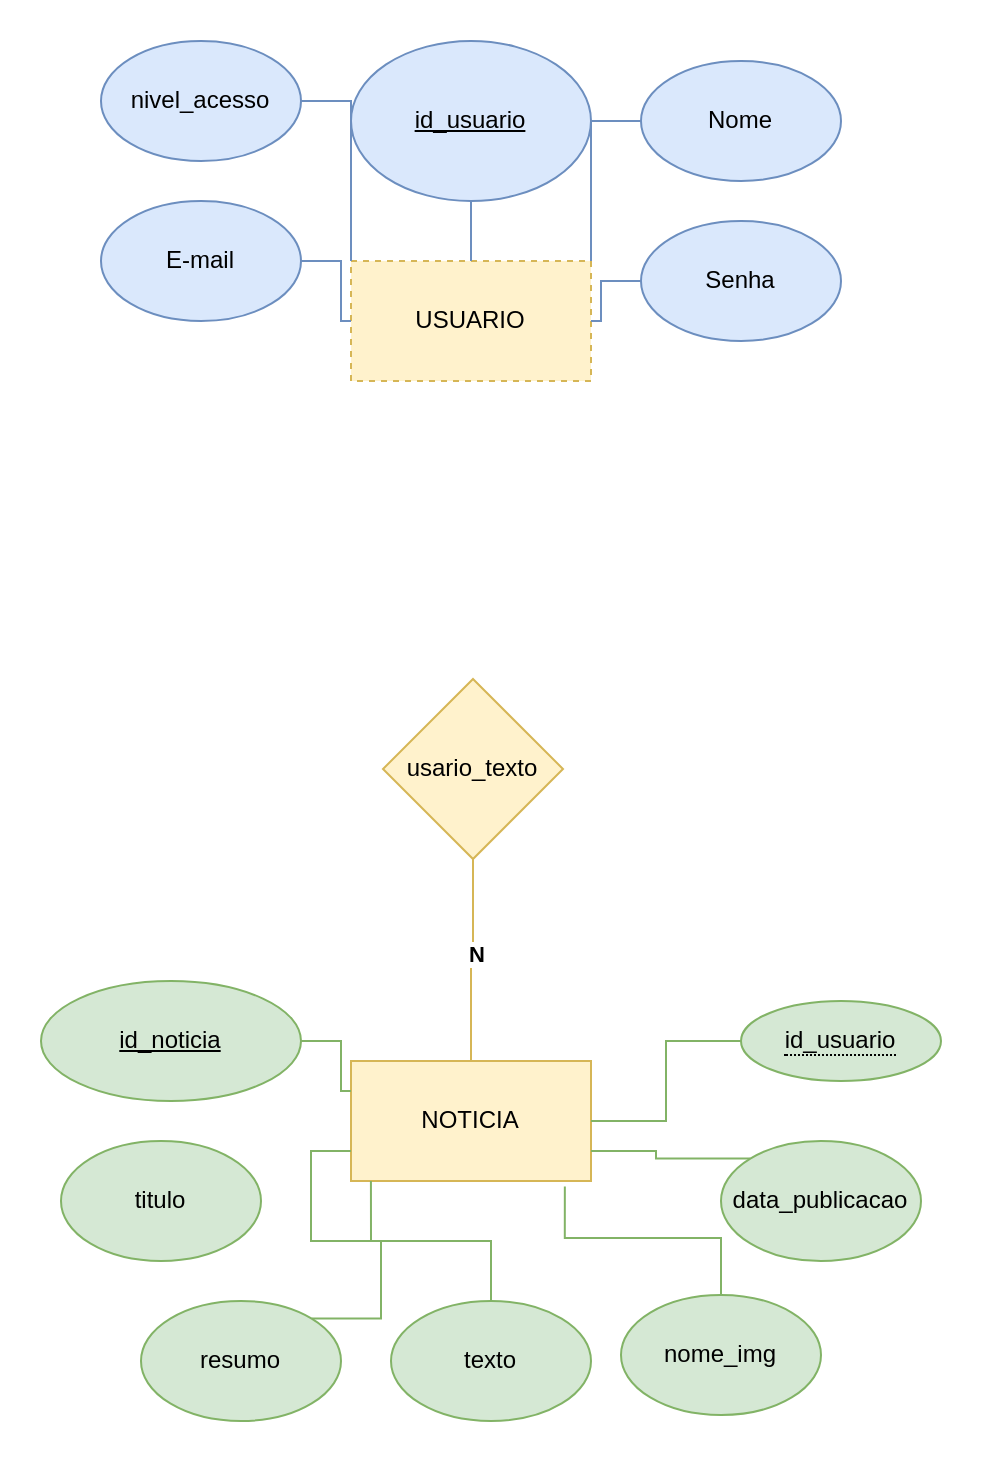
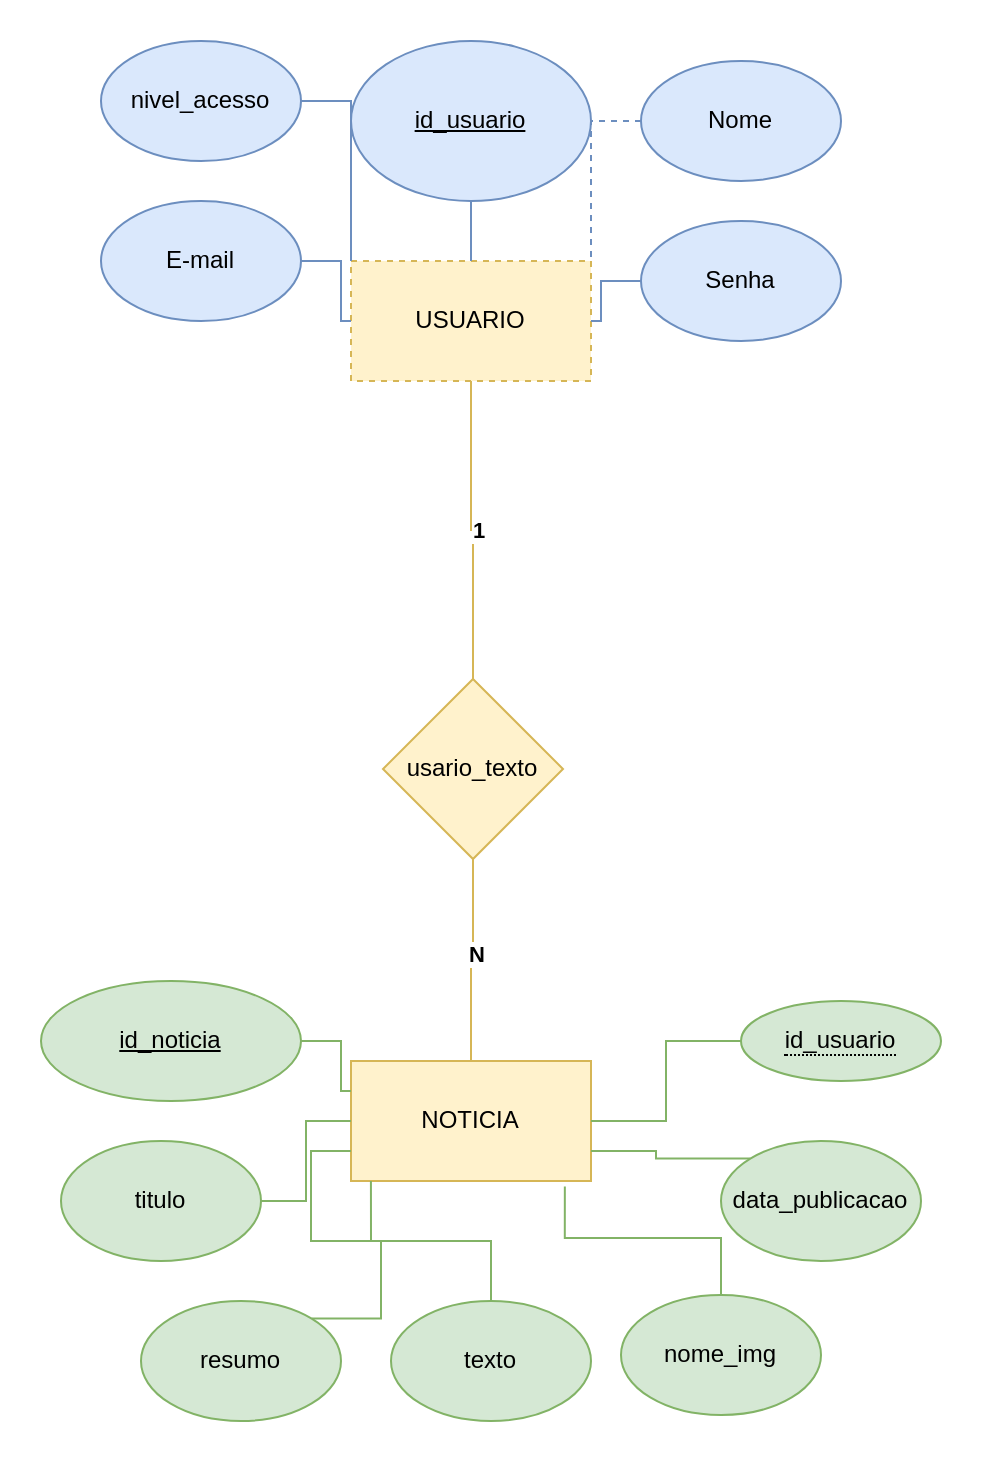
(591, 168) -> (591, 168)
none -> (472, 530)
none -> (306, 1161)
